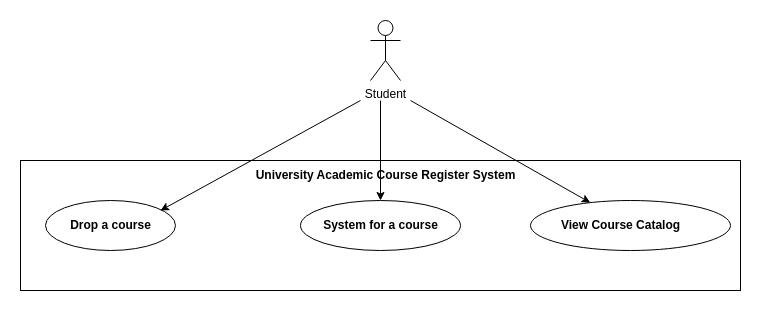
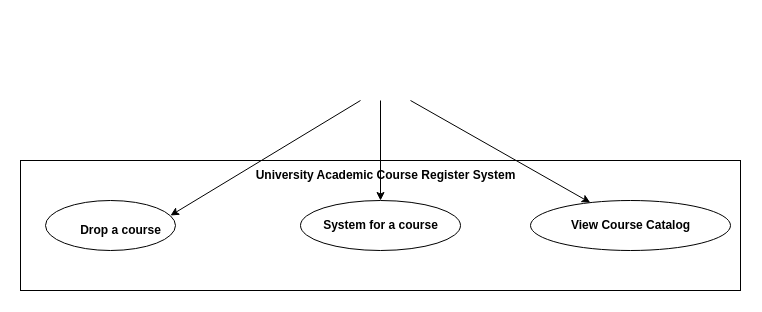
(386, 51) -> none
(111, 226) -> (121, 231)
(621, 226) -> (631, 226)
